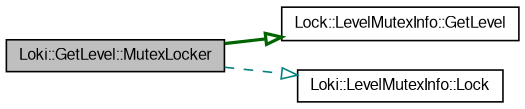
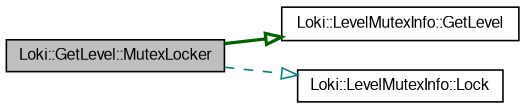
(400, 24) -> (400, 24)
